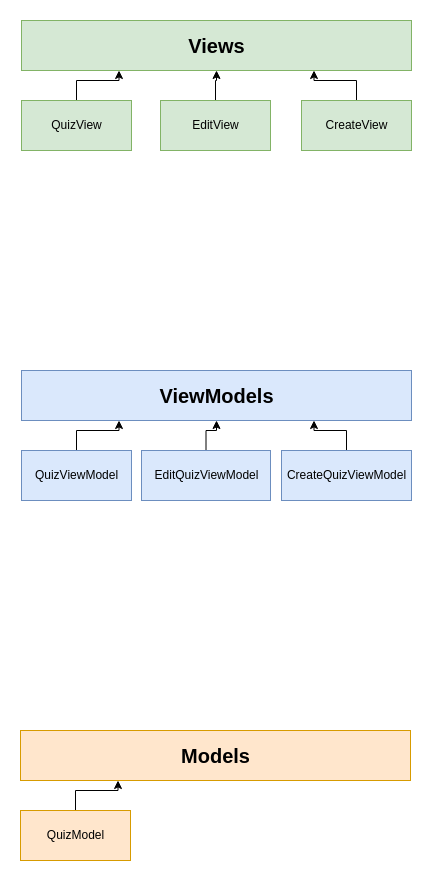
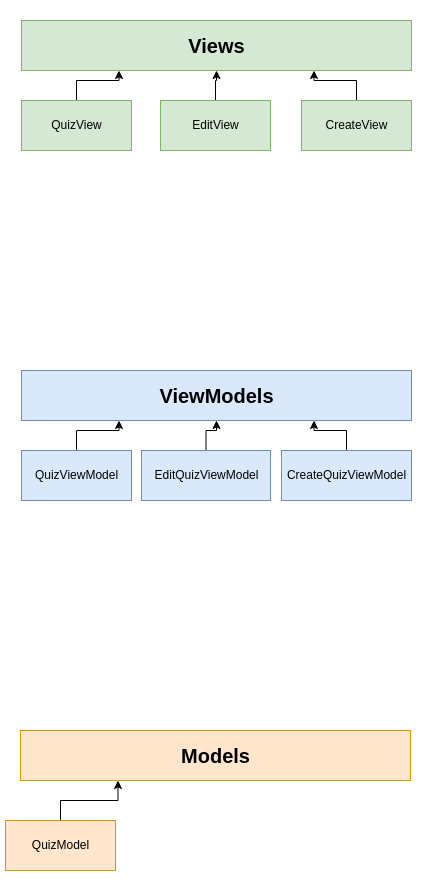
(76, 836) -> (61, 846)
